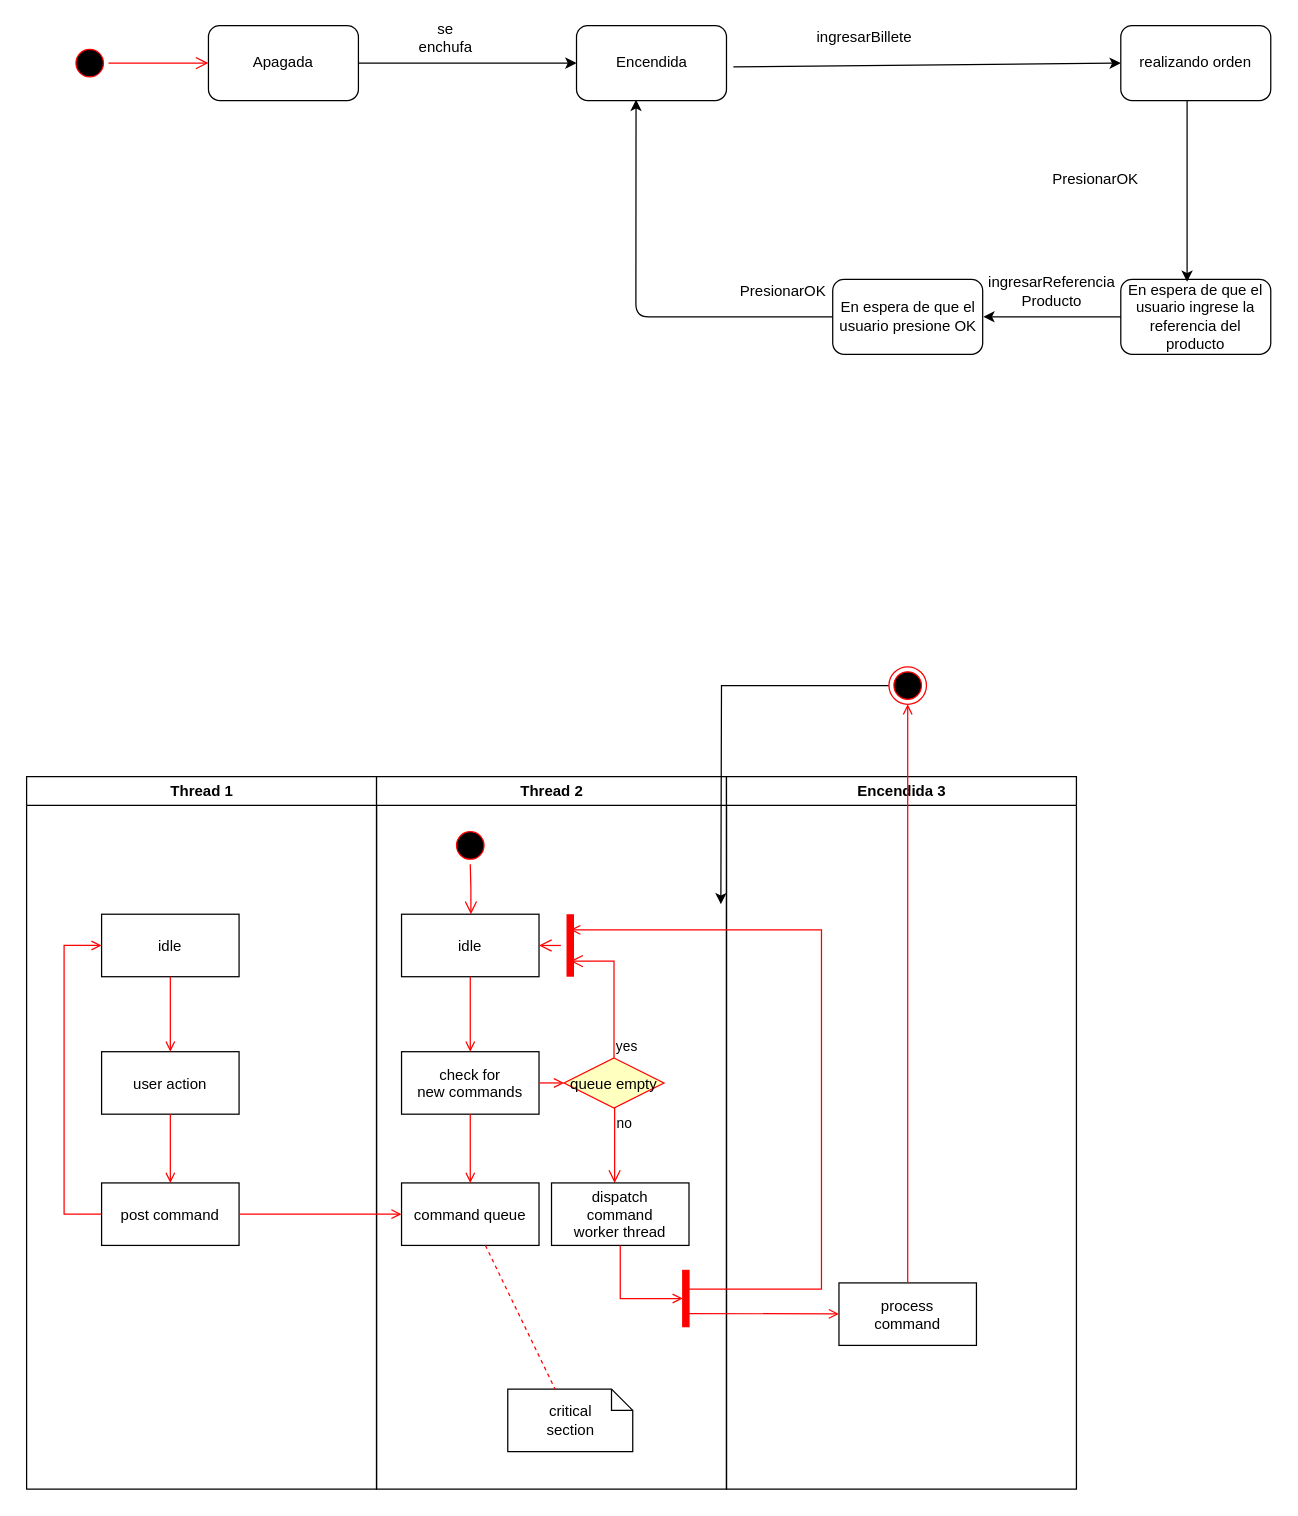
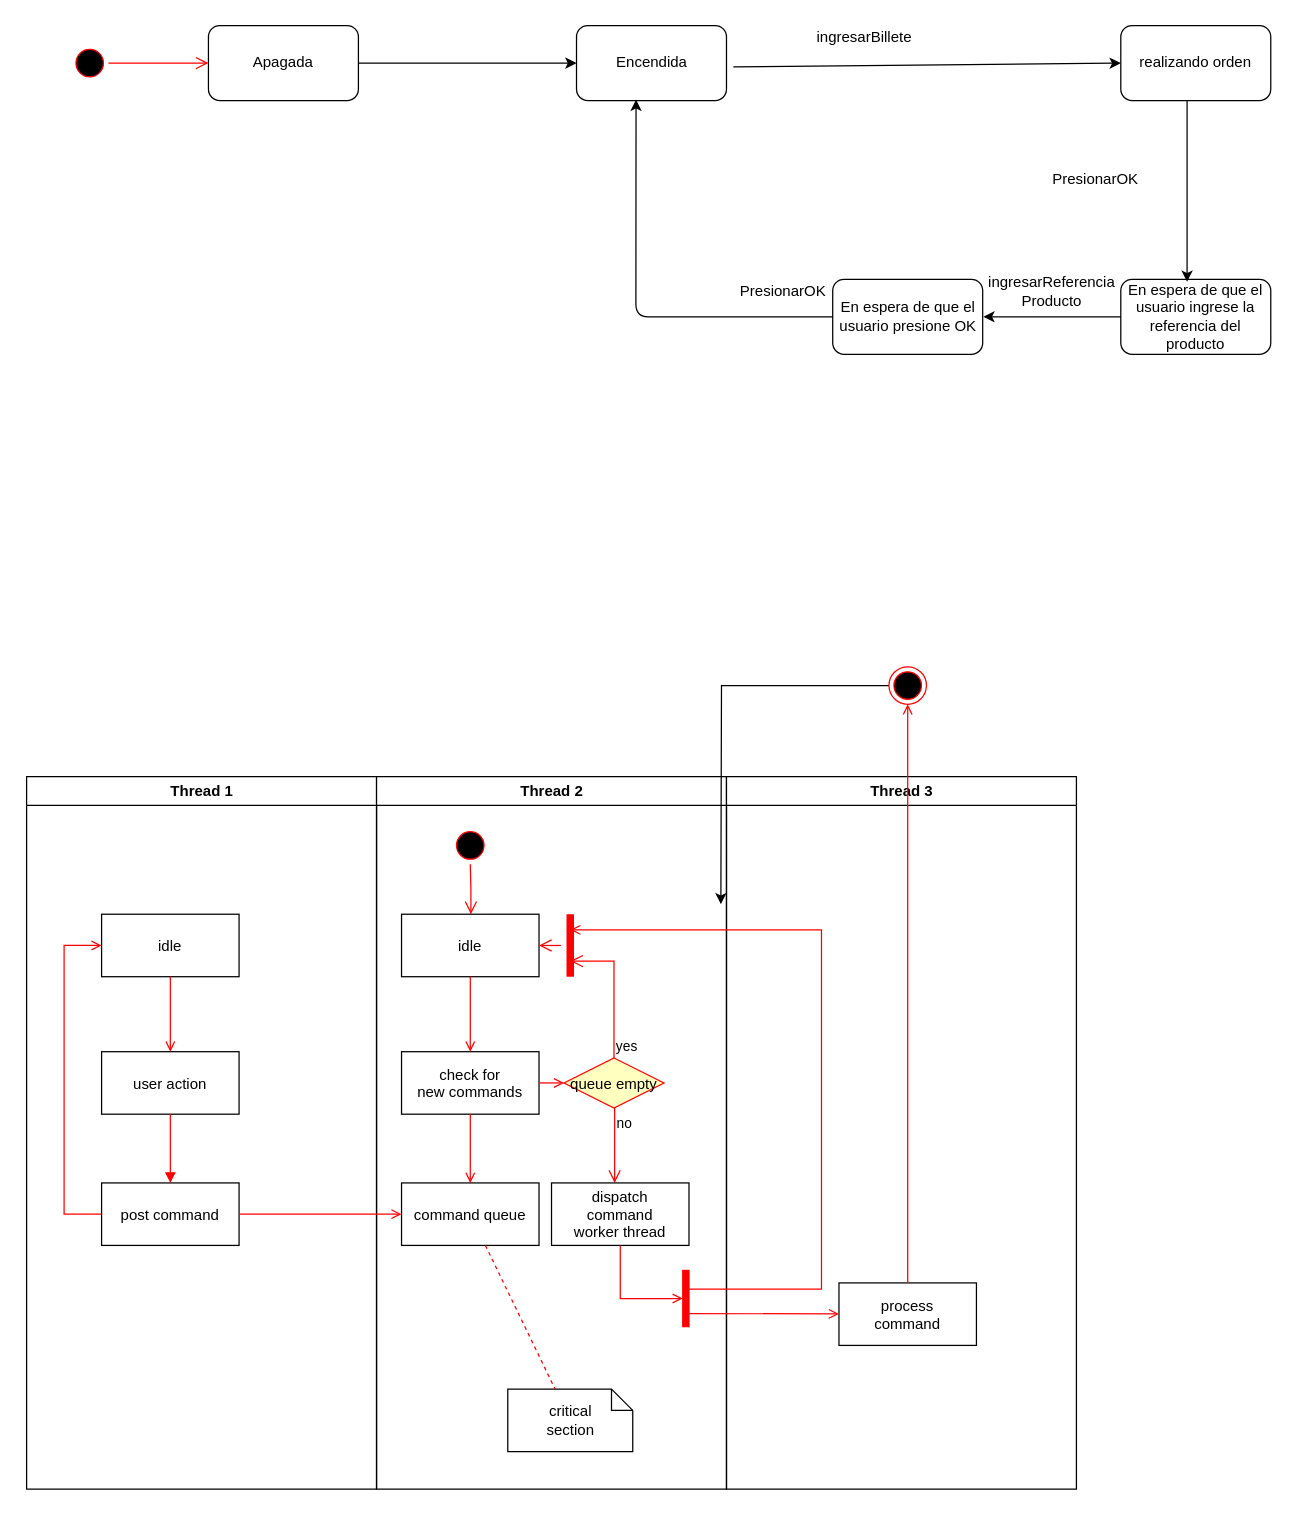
(446, 38) -> none
(902, 792) -> (902, 792)
(170, 1174) -> (170, 1171)
